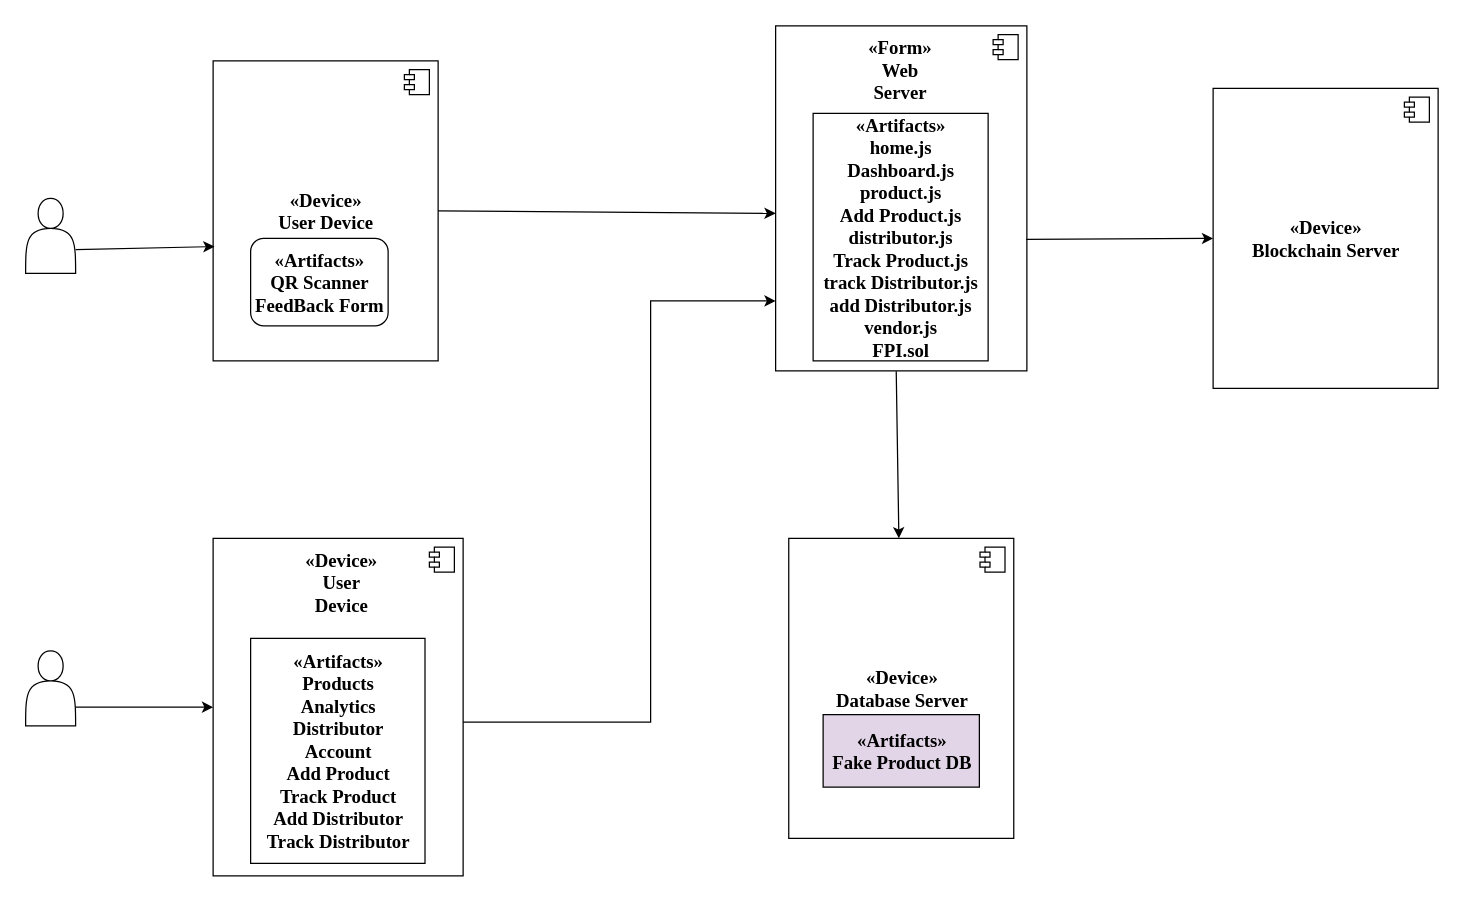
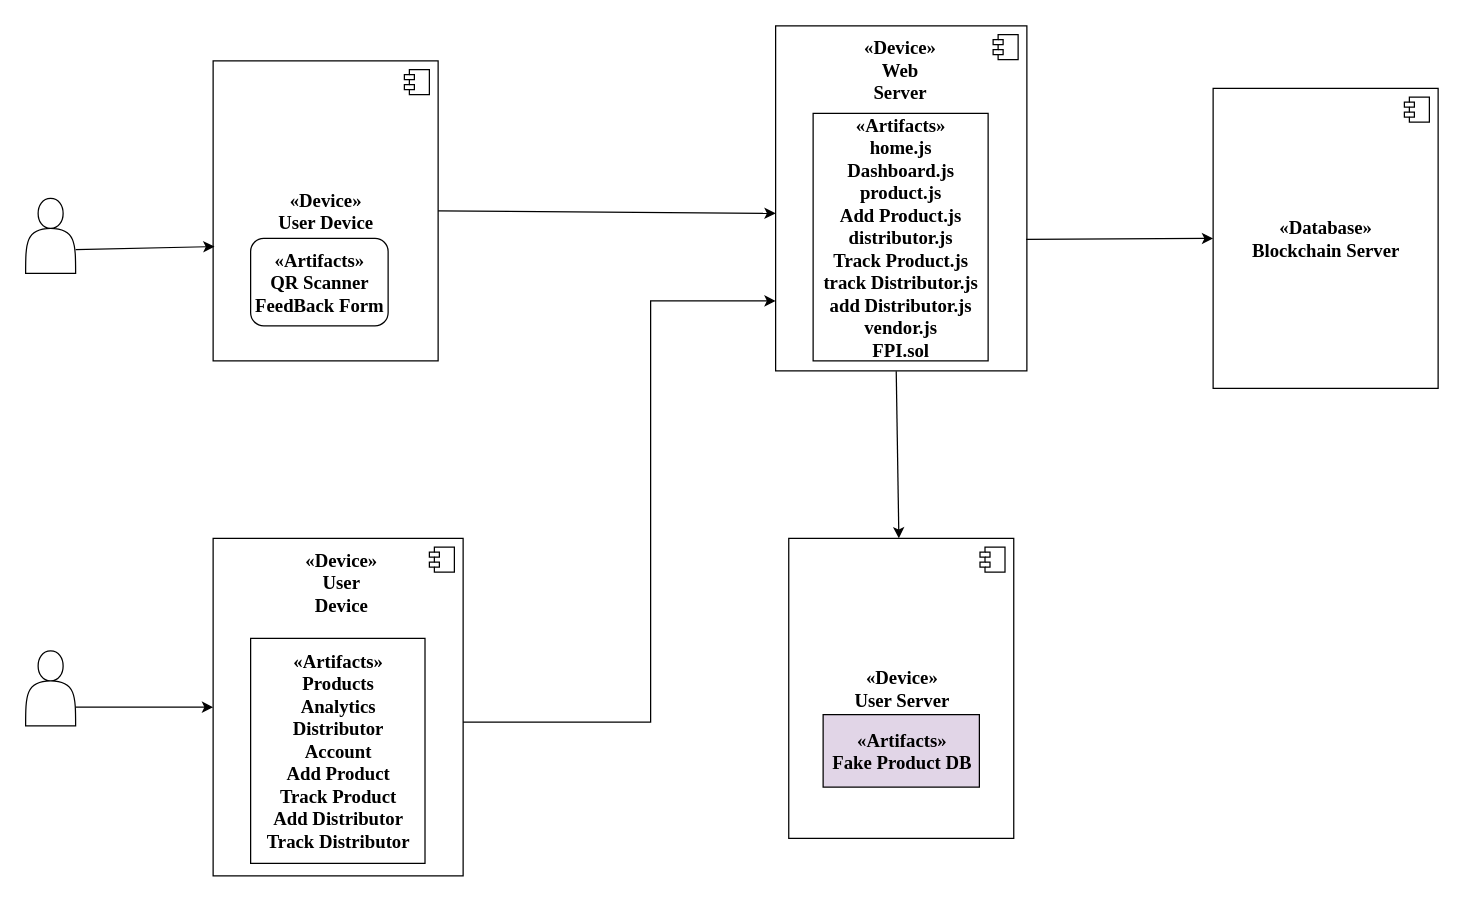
(901, 69) -> (901, 69)
(1326, 238) -> (1326, 238)
(903, 688) -> (903, 688)
